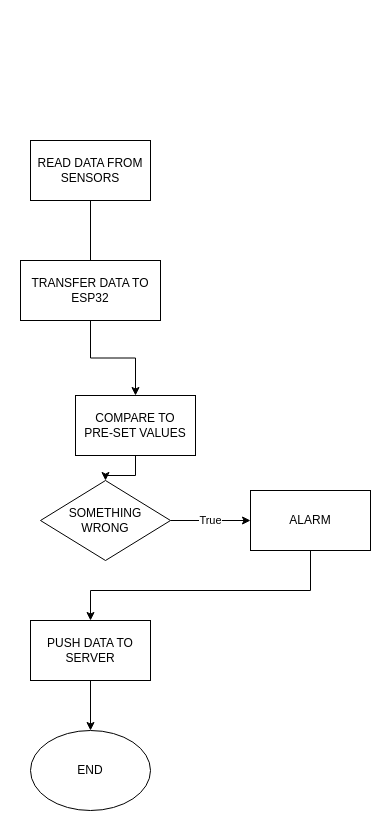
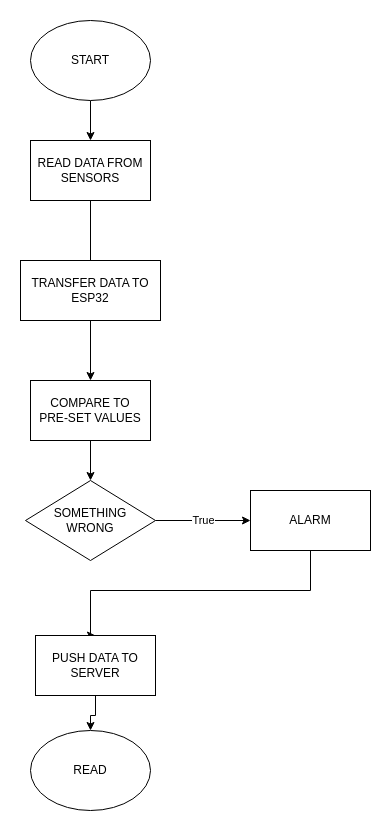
none -> (91, 61)
none -> (91, 117)
(136, 426) -> (91, 411)
(106, 521) -> (91, 521)
(91, 651) -> (96, 666)
(91, 771) -> (91, 771)
